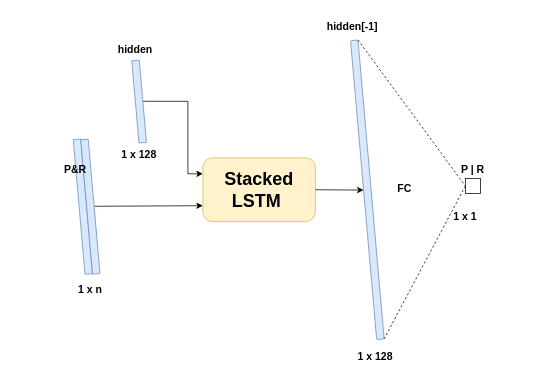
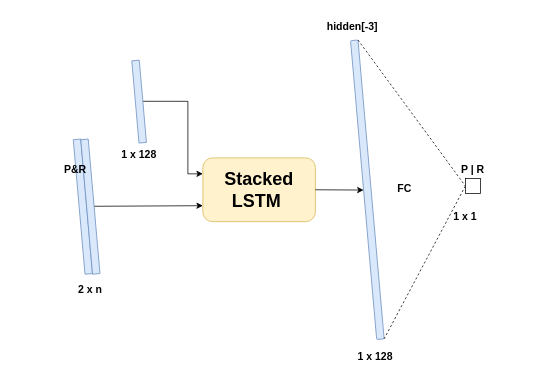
(353, 27) -> (353, 27)
(135, 49) -> none
(90, 289) -> (90, 289)
